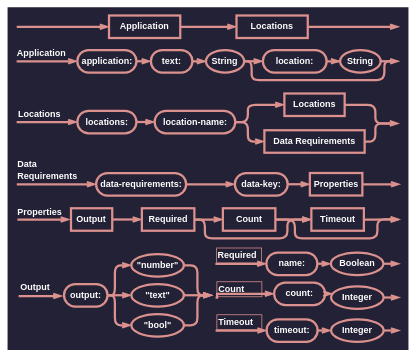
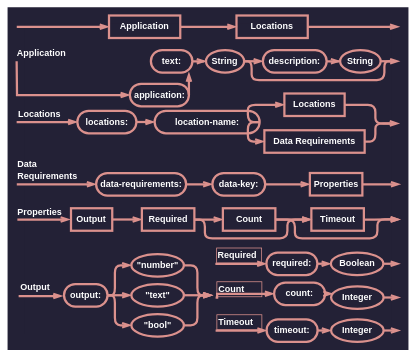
(107, 61) -> (159, 95)
(295, 61) -> (295, 61)
(195, 122) -> (207, 122)
(261, 184) -> (239, 184)
(292, 264) -> (292, 264)
